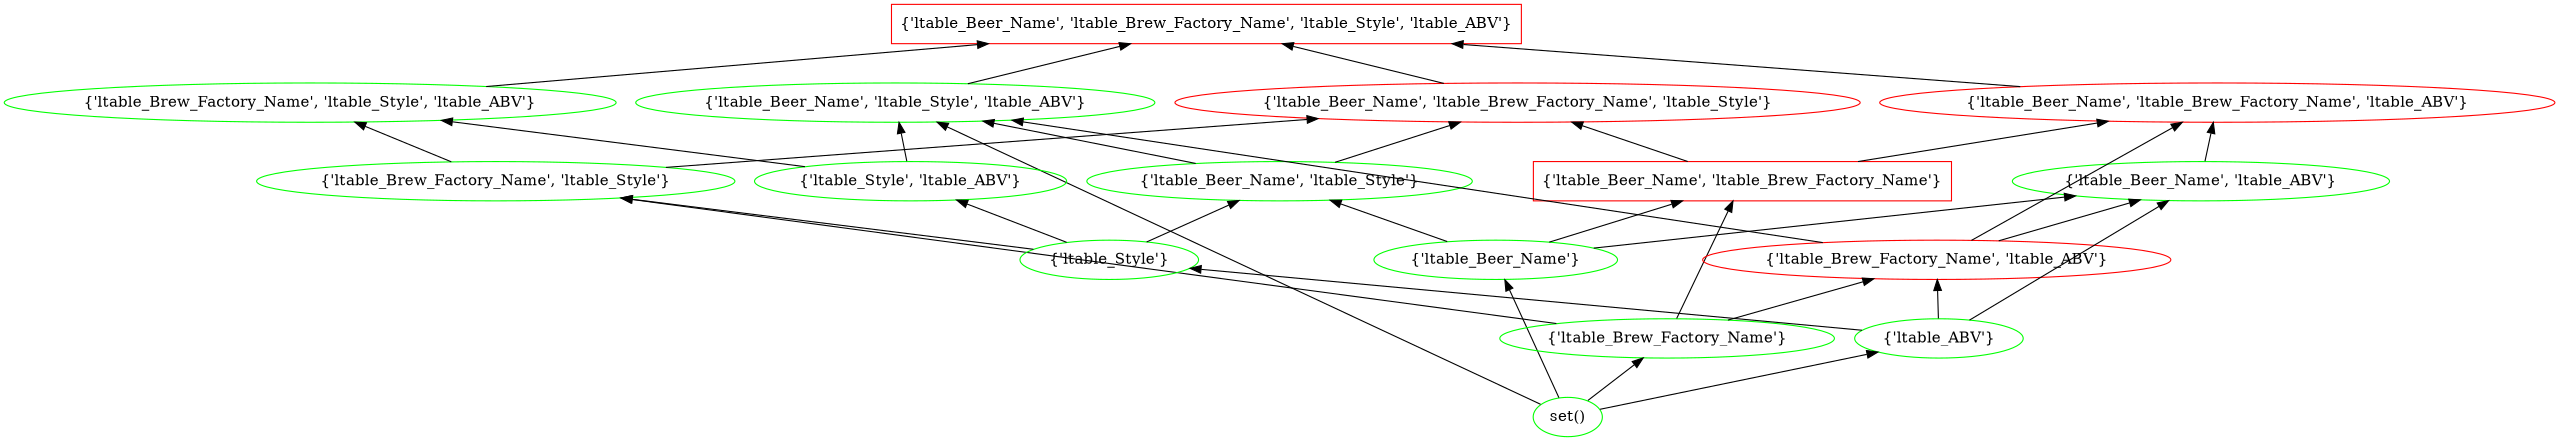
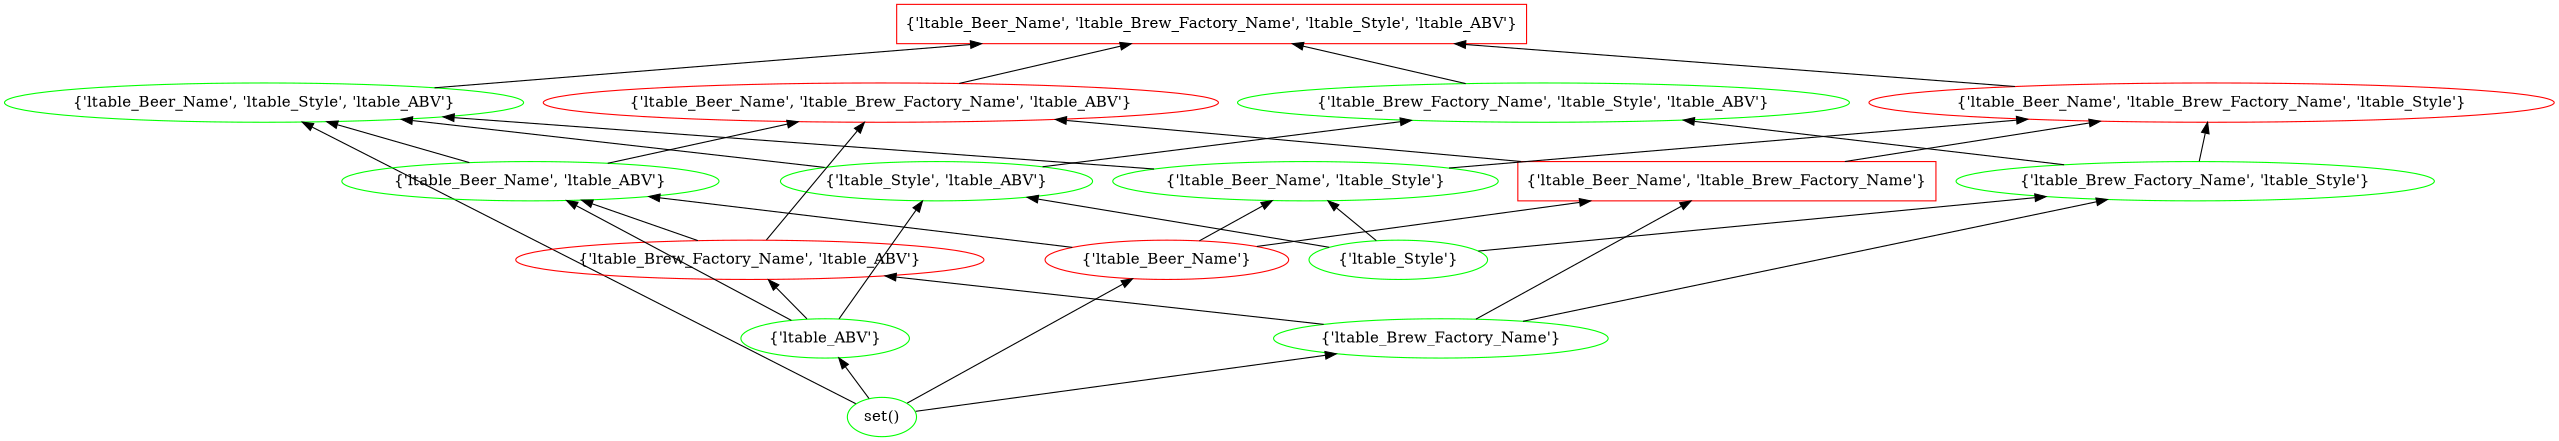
(1423, 182) -> (403, 144)
(1496, 260) -> (1167, 260)
(1532, 300) -> (878, 265)
